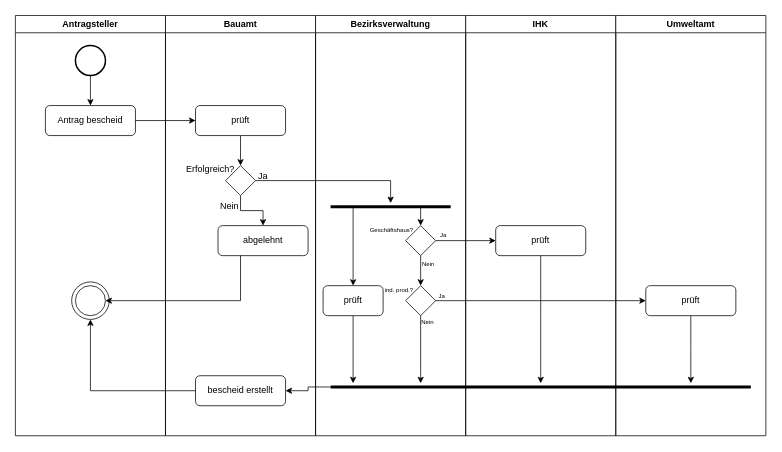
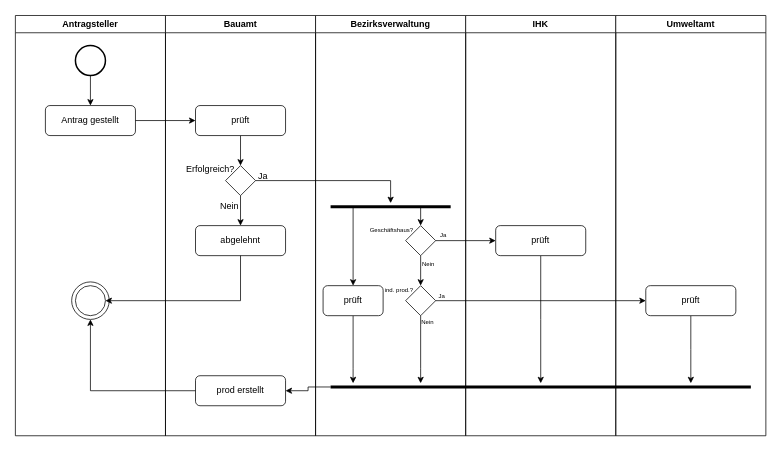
(90, 120) -> (90, 120)
(263, 240) -> (240, 240)
(240, 390) -> (240, 390)
